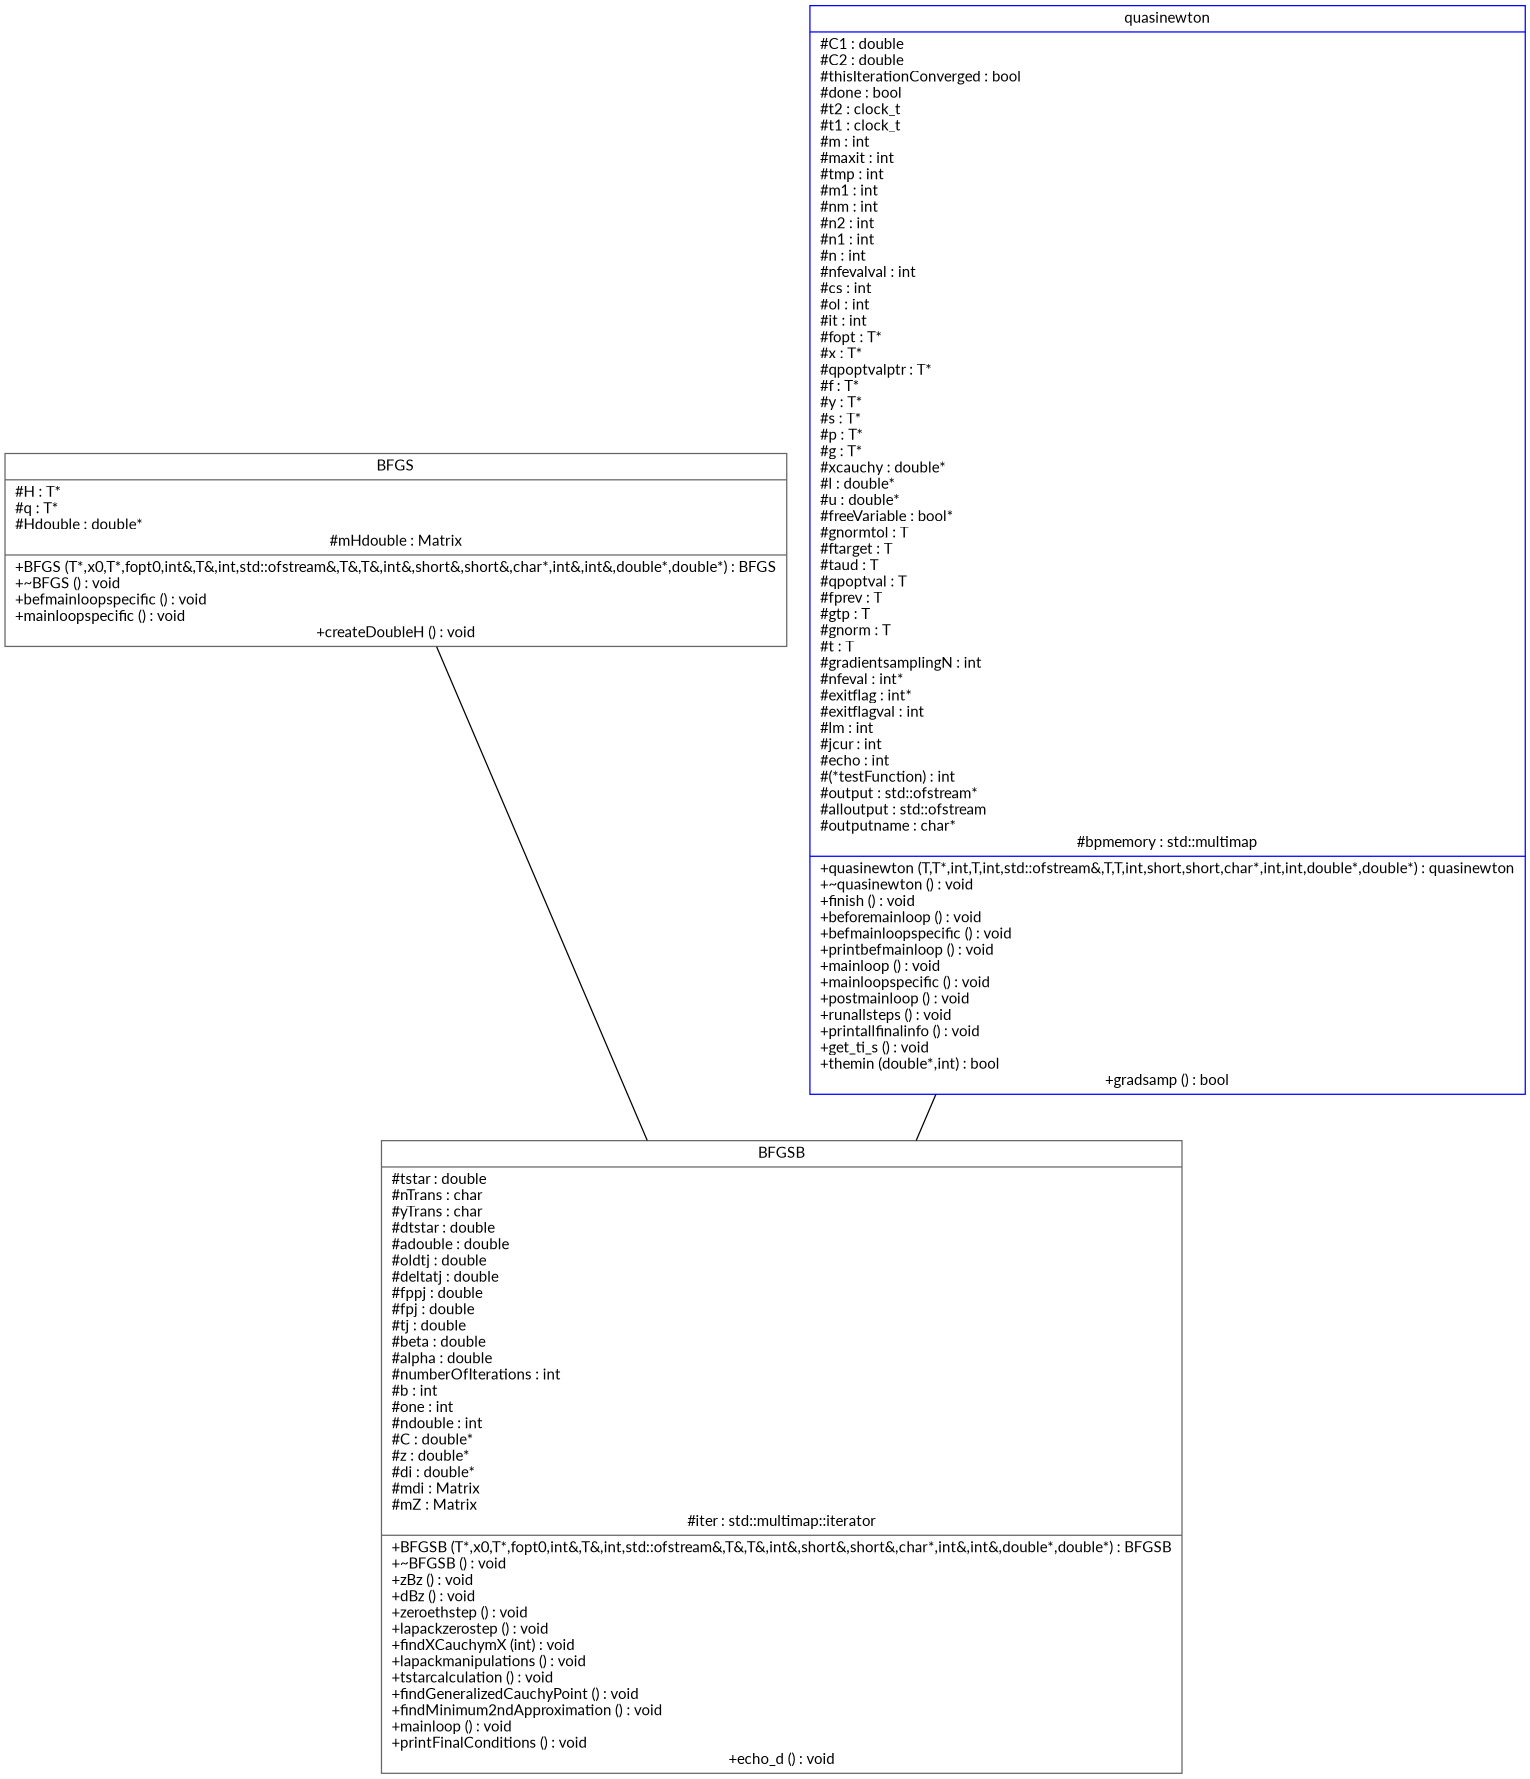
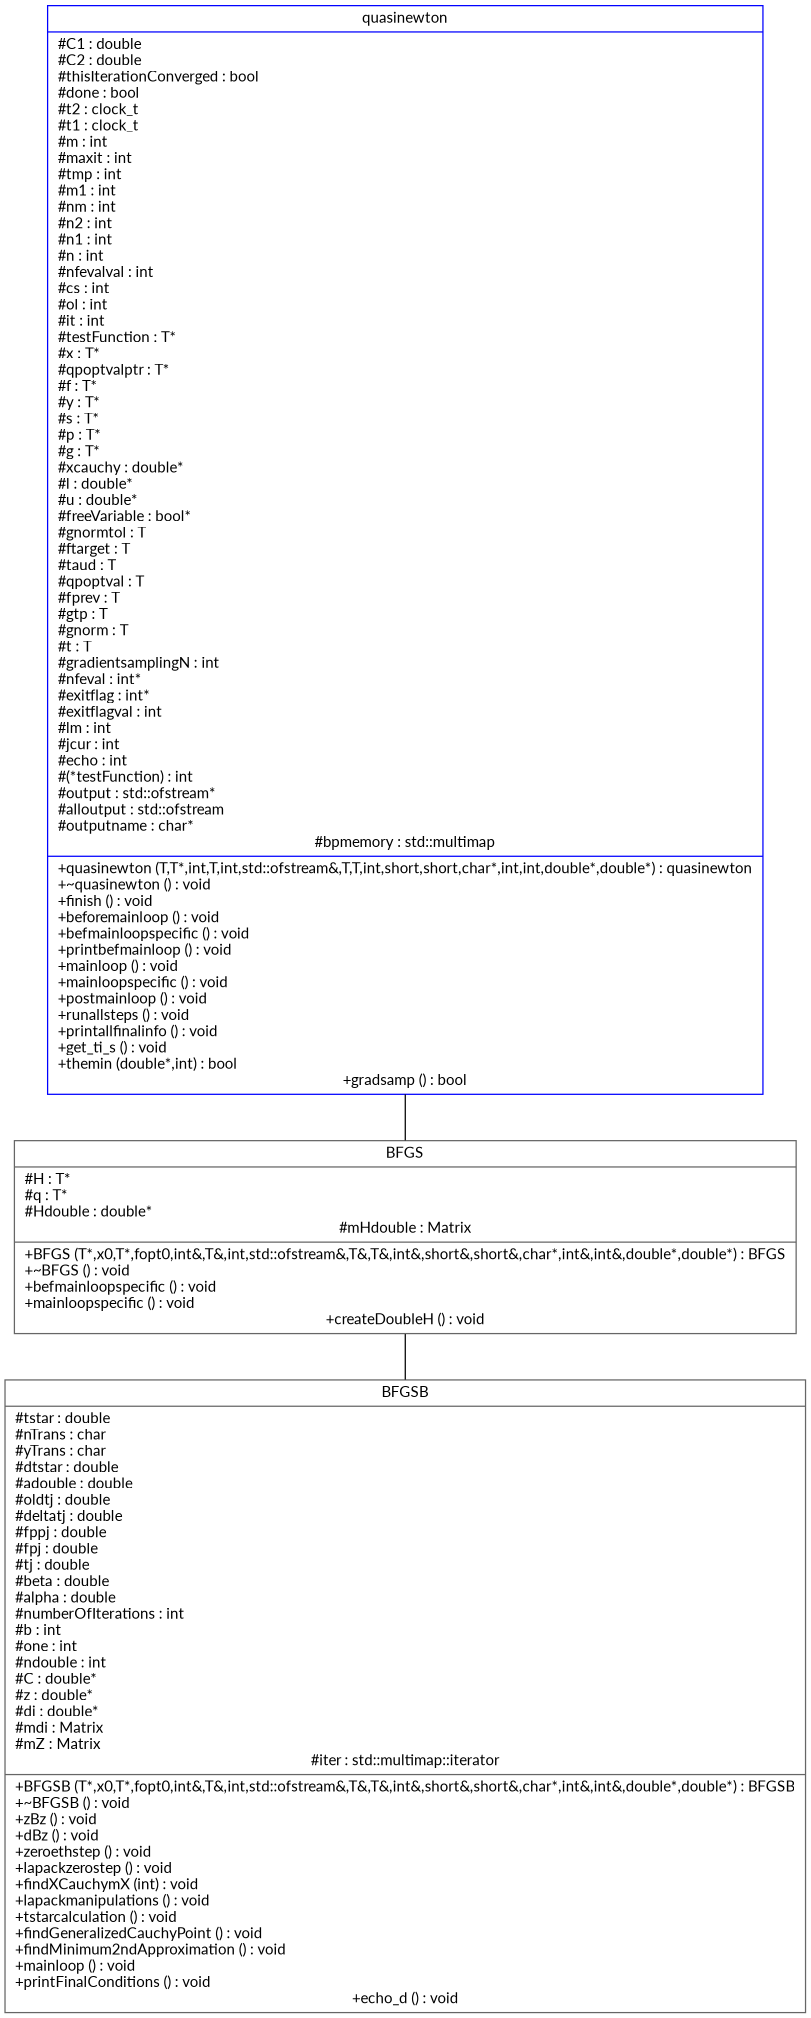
(851, 338) -> (117, 338)
(926, 1117) -> (405, 1117)
